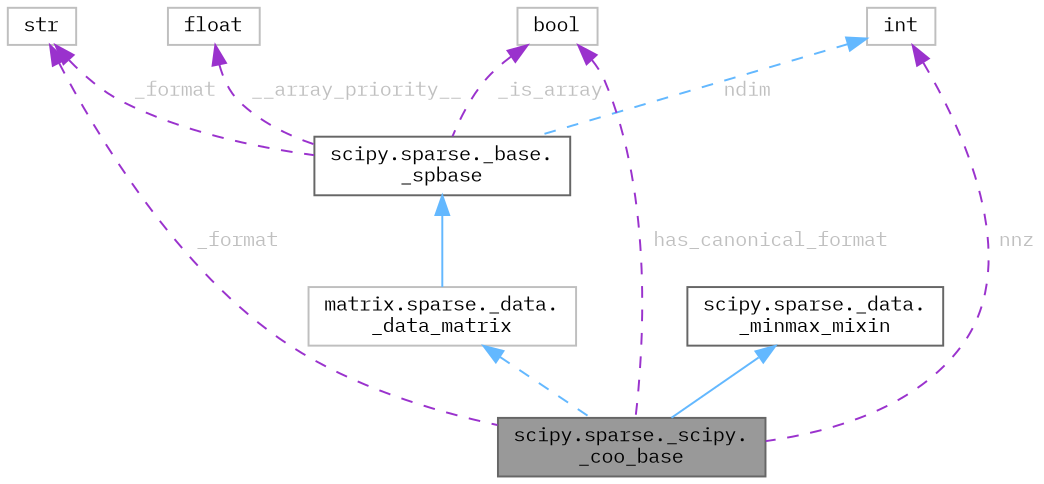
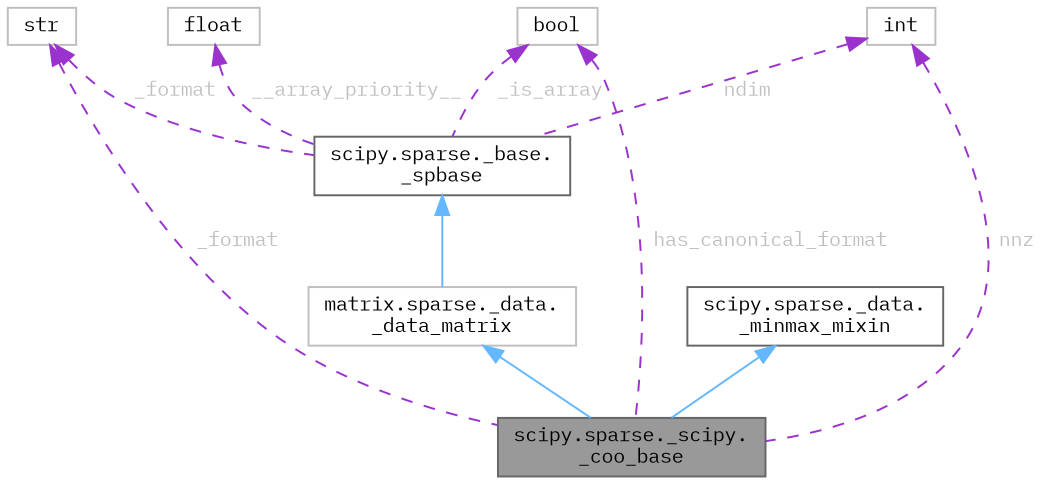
(692, 90) -> (692, 90)
(545, 387) -> (545, 387)
